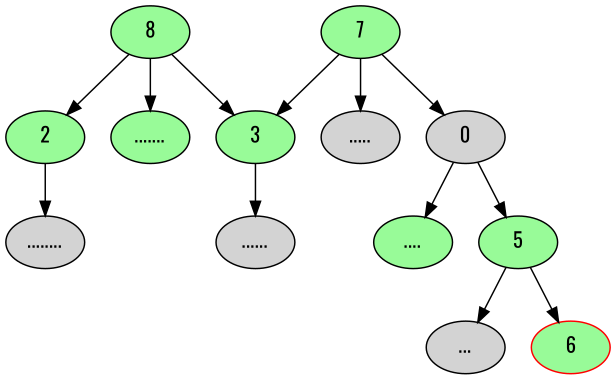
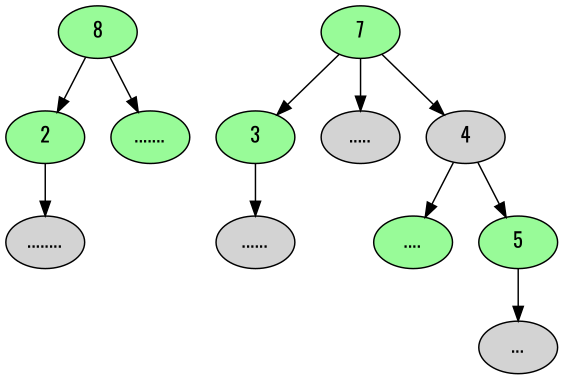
(198, 79) -> none
(466, 137) -> (466, 137)
(571, 347) -> none
